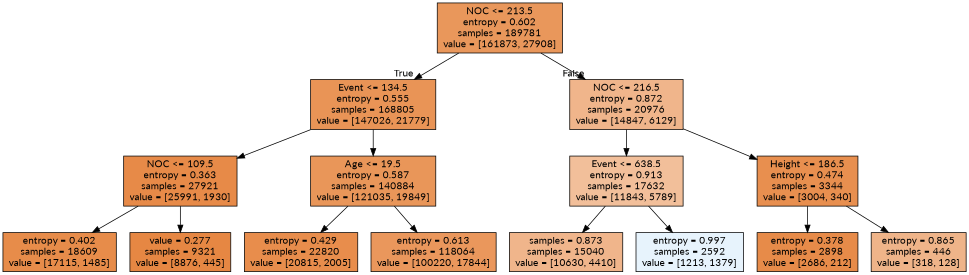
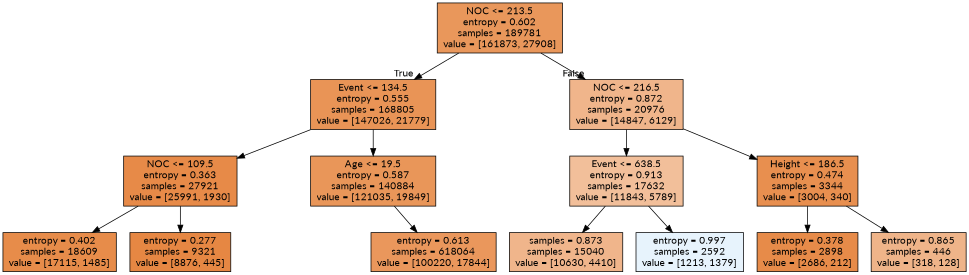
(180, 252) -> (180, 252)
(301, 252) -> none
(434, 252) -> (434, 252)
